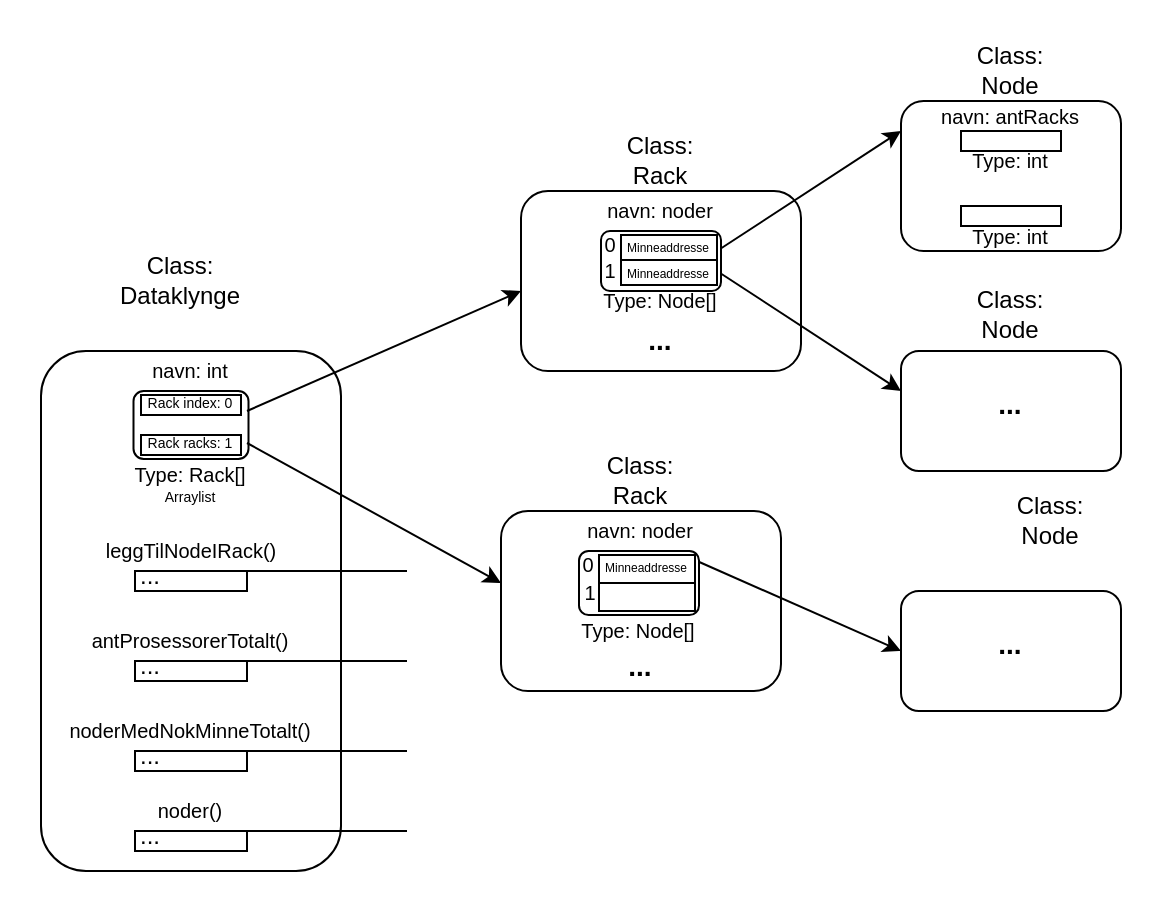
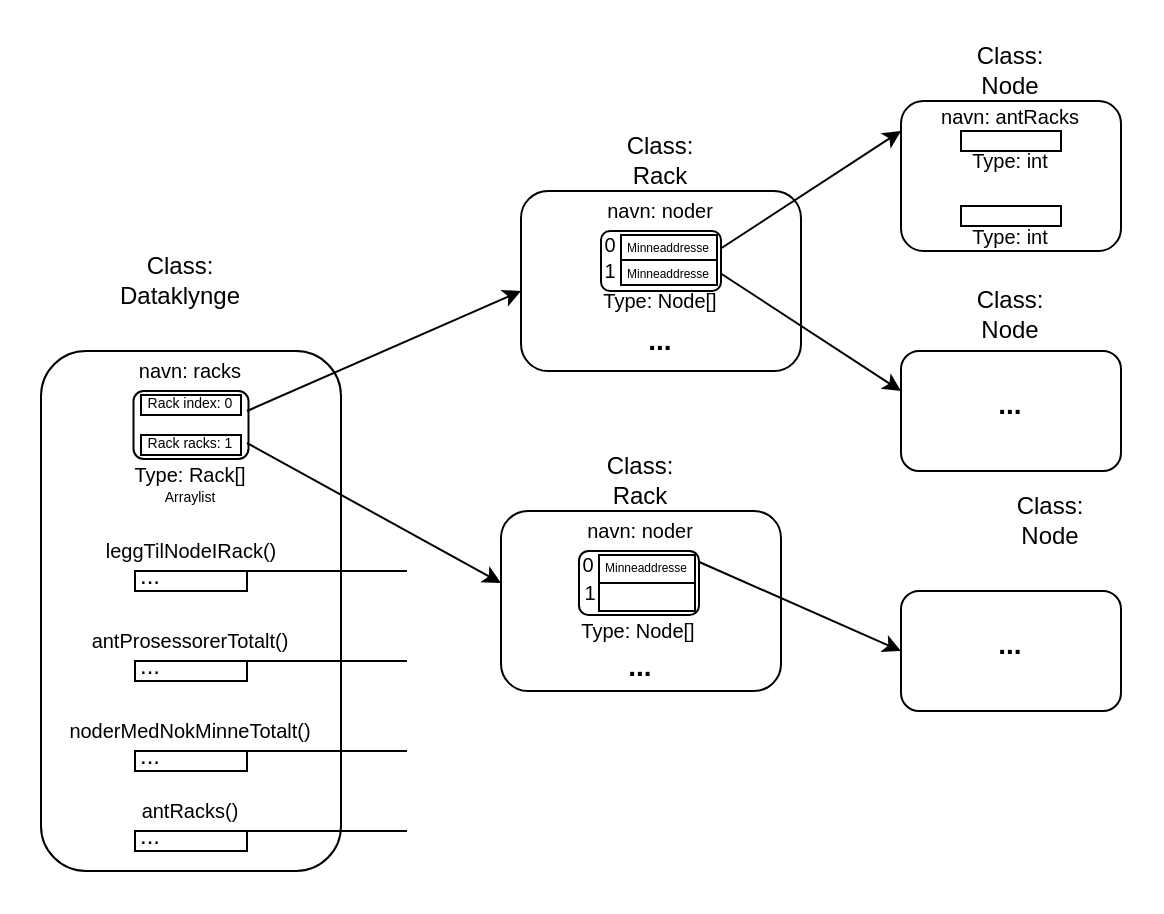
(191, 371) -> (191, 371)
(191, 811) -> (191, 811)
